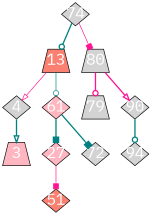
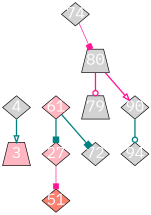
(56, 61) -> none
